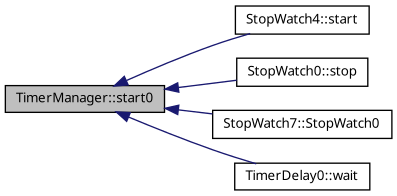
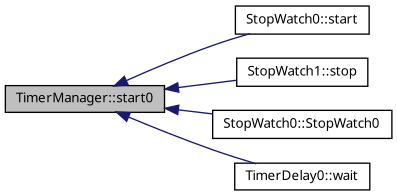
(302, 20) -> (302, 20)
(302, 72) -> (302, 72)
(302, 124) -> (302, 124)
